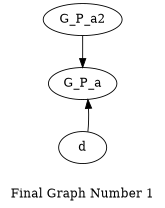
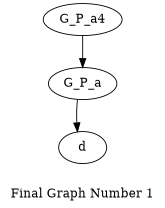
(83, 20) -> (83, 20)
(89, 120) -> (77, 111)
